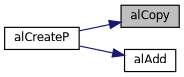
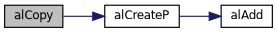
(94, 28) -> (78, 16)
